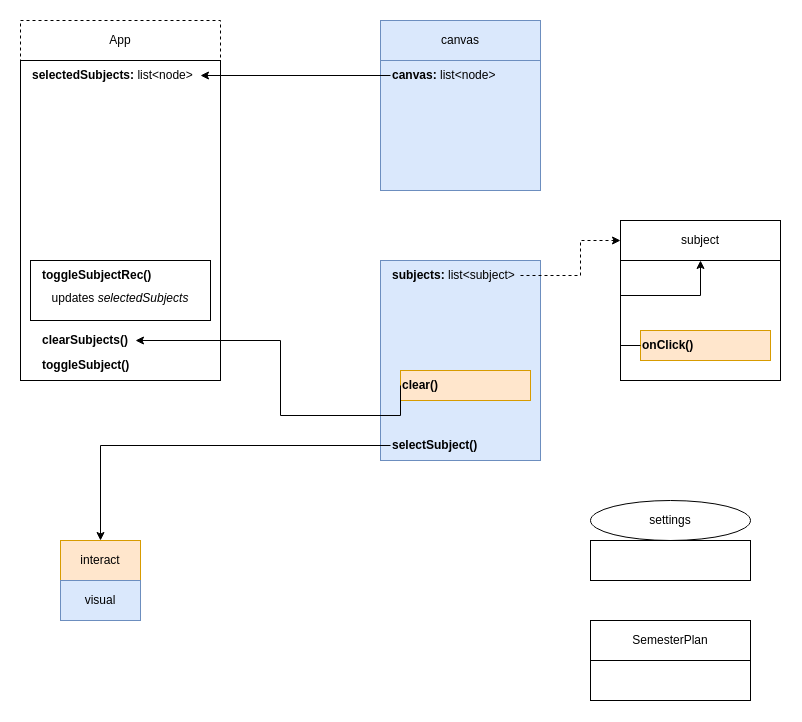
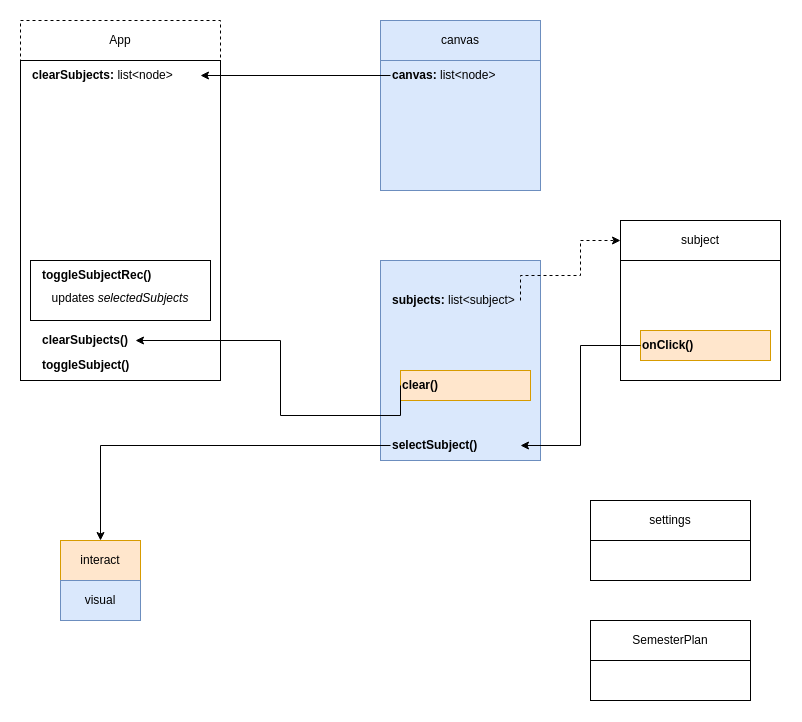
(117, 76) -> (110, 76)
(456, 276) -> (456, 301)
(674, 296) -> (581, 402)
(671, 521) -> (671, 521)
